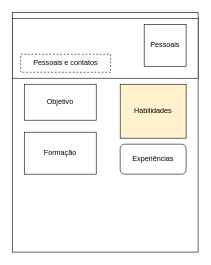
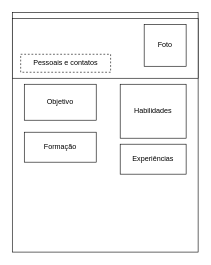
(165, 45) -> (165, 45)
(153, 111) -> (153, 111)
(60, 153) -> (60, 147)
(153, 159) -> (153, 159)
